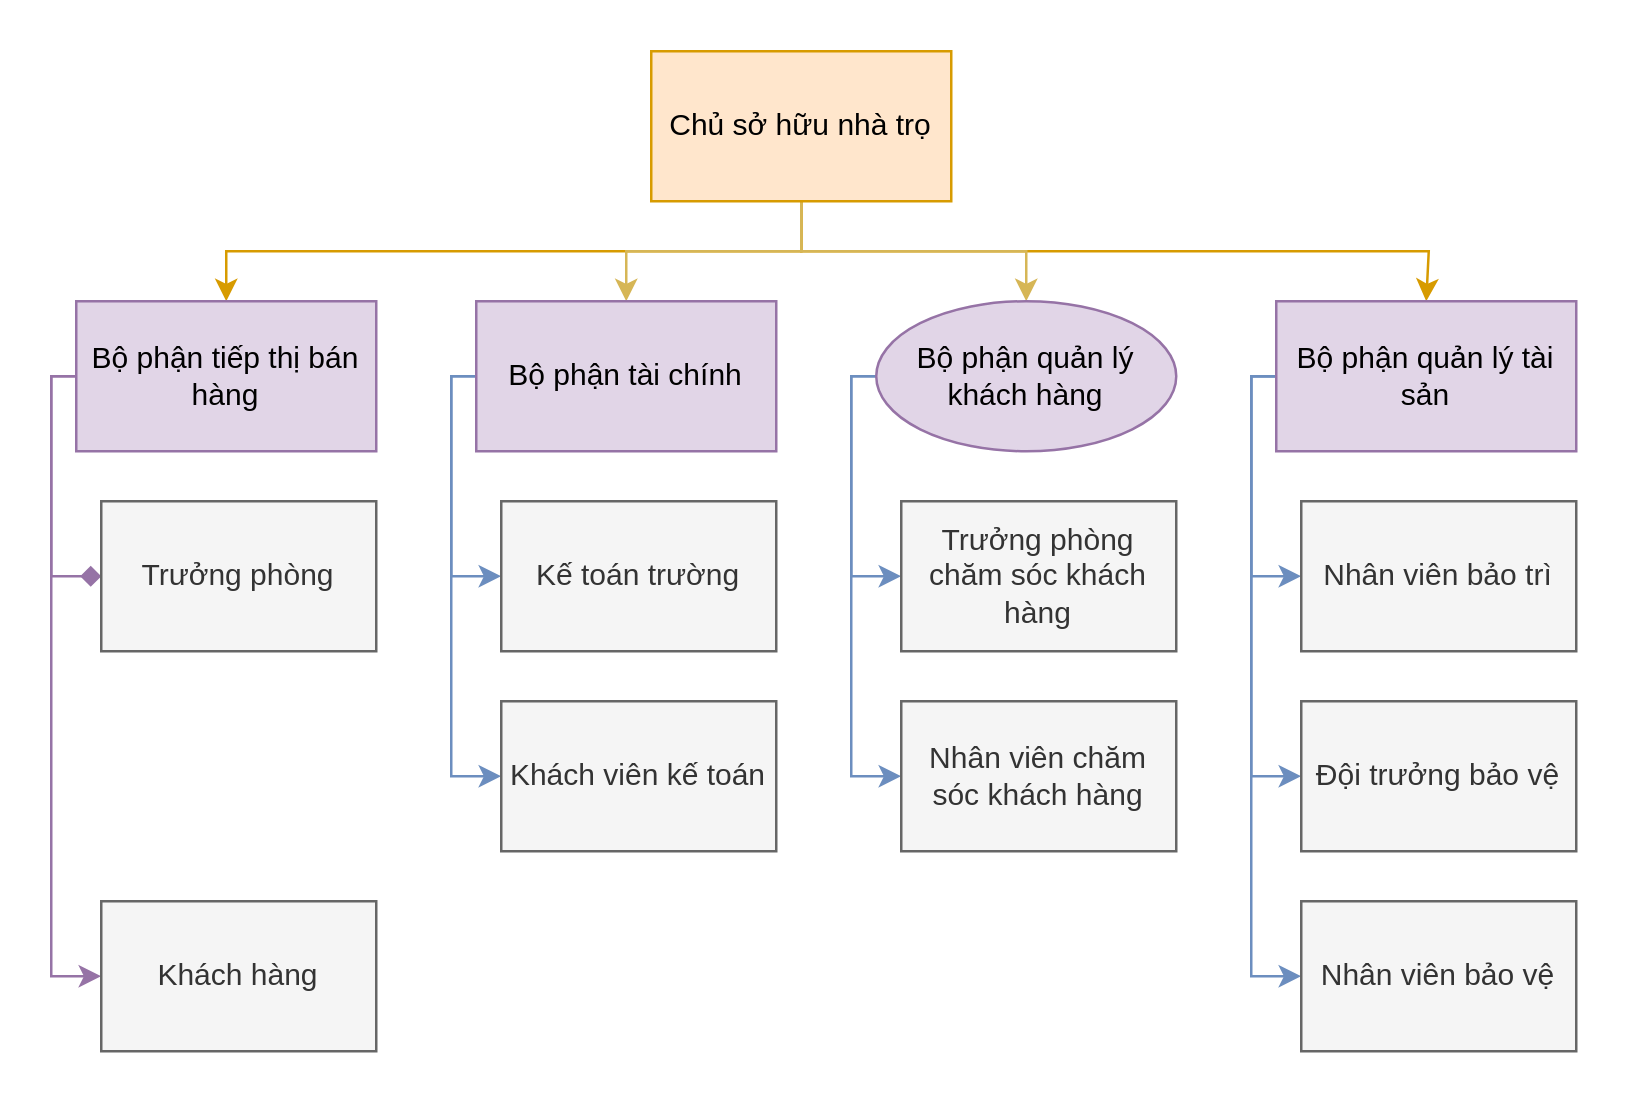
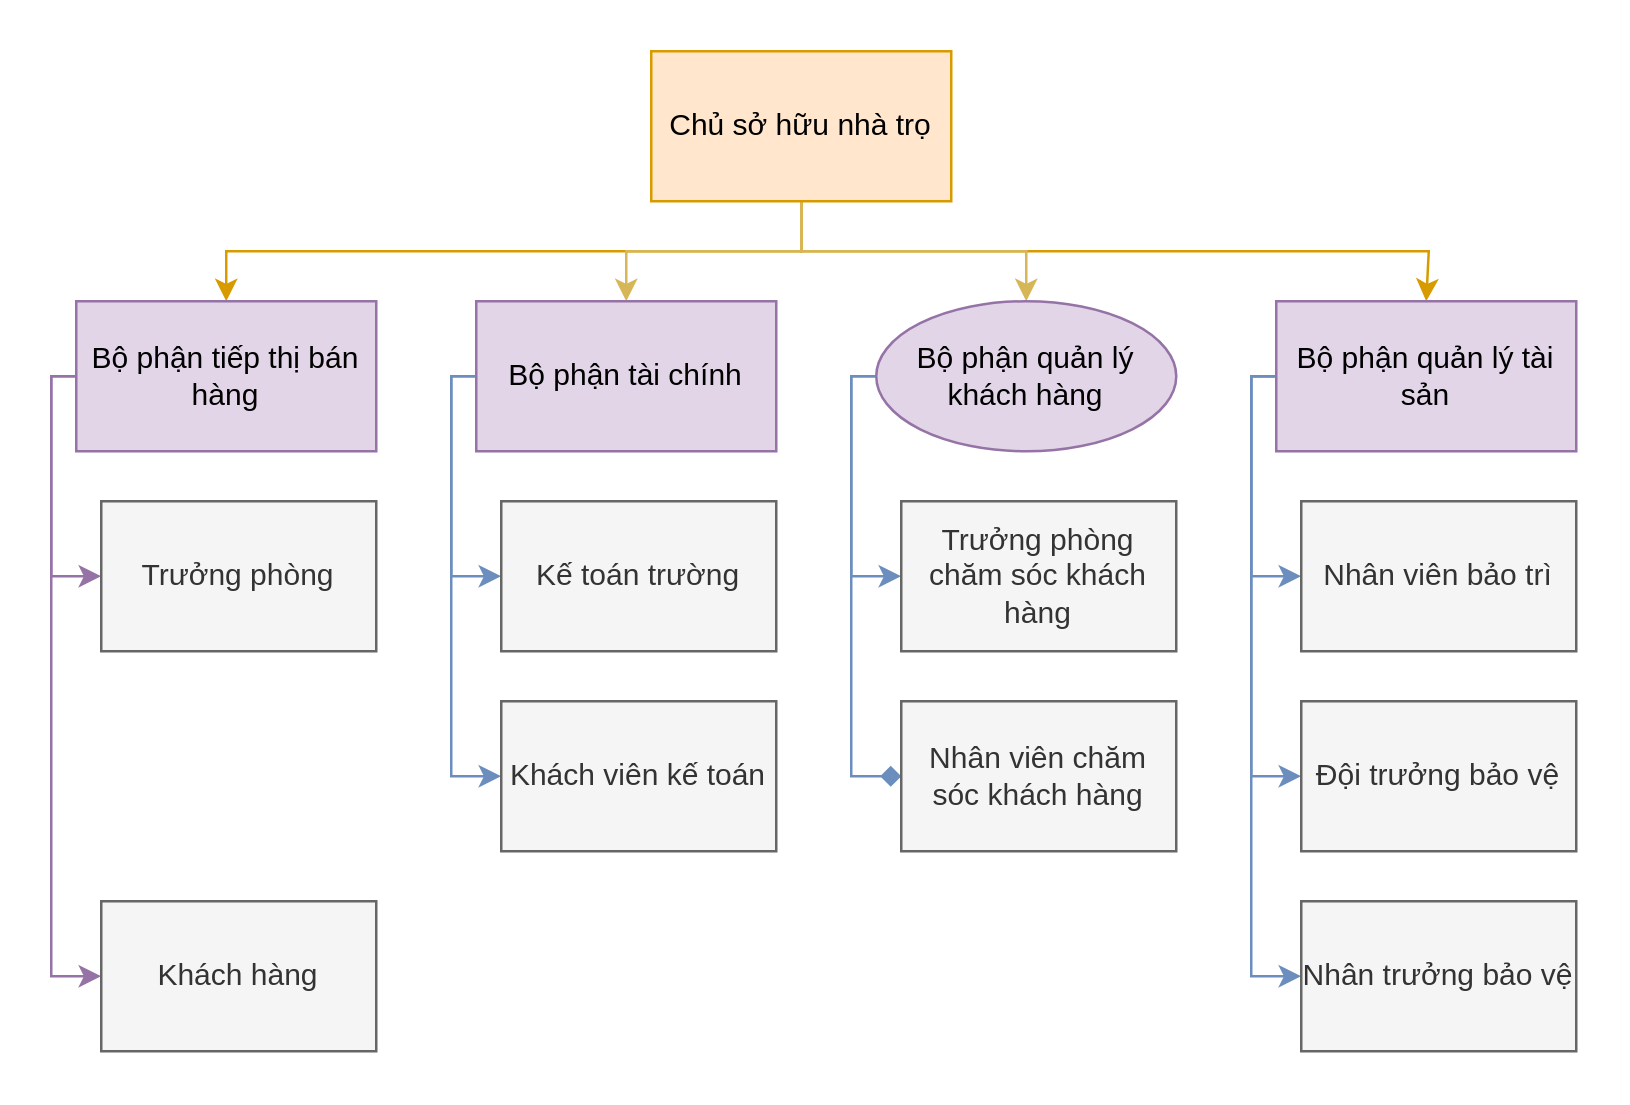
(81, 576) -> (82, 576)
(882, 776) -> (881, 776)
(1439, 976) -> (1439, 976)
